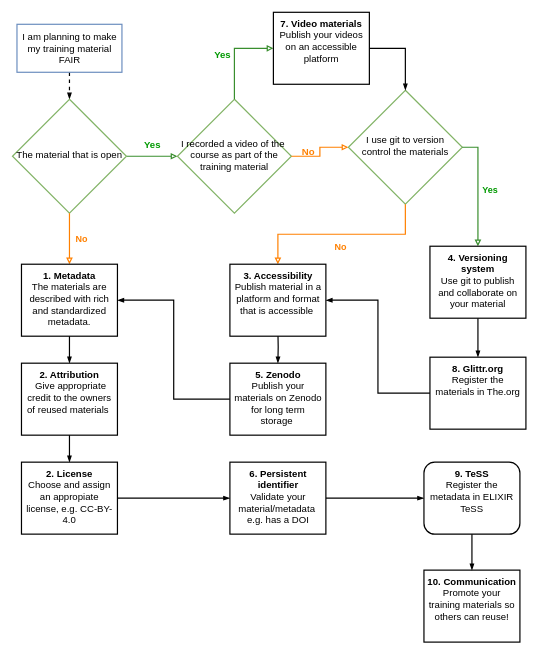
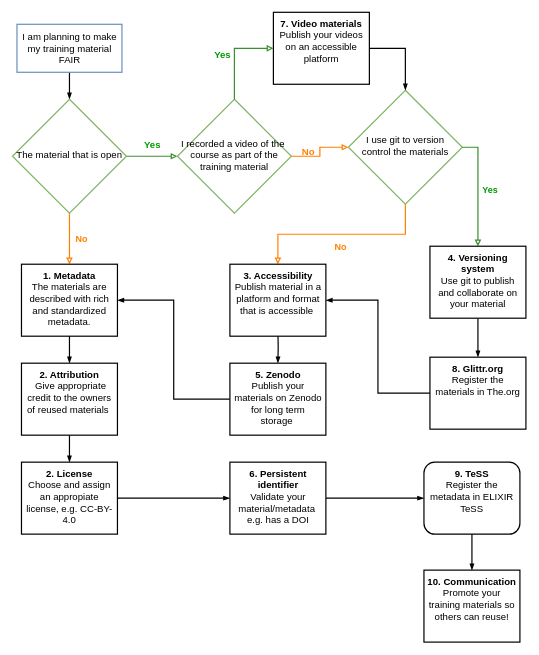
(69, 84) -> (69, 84)
